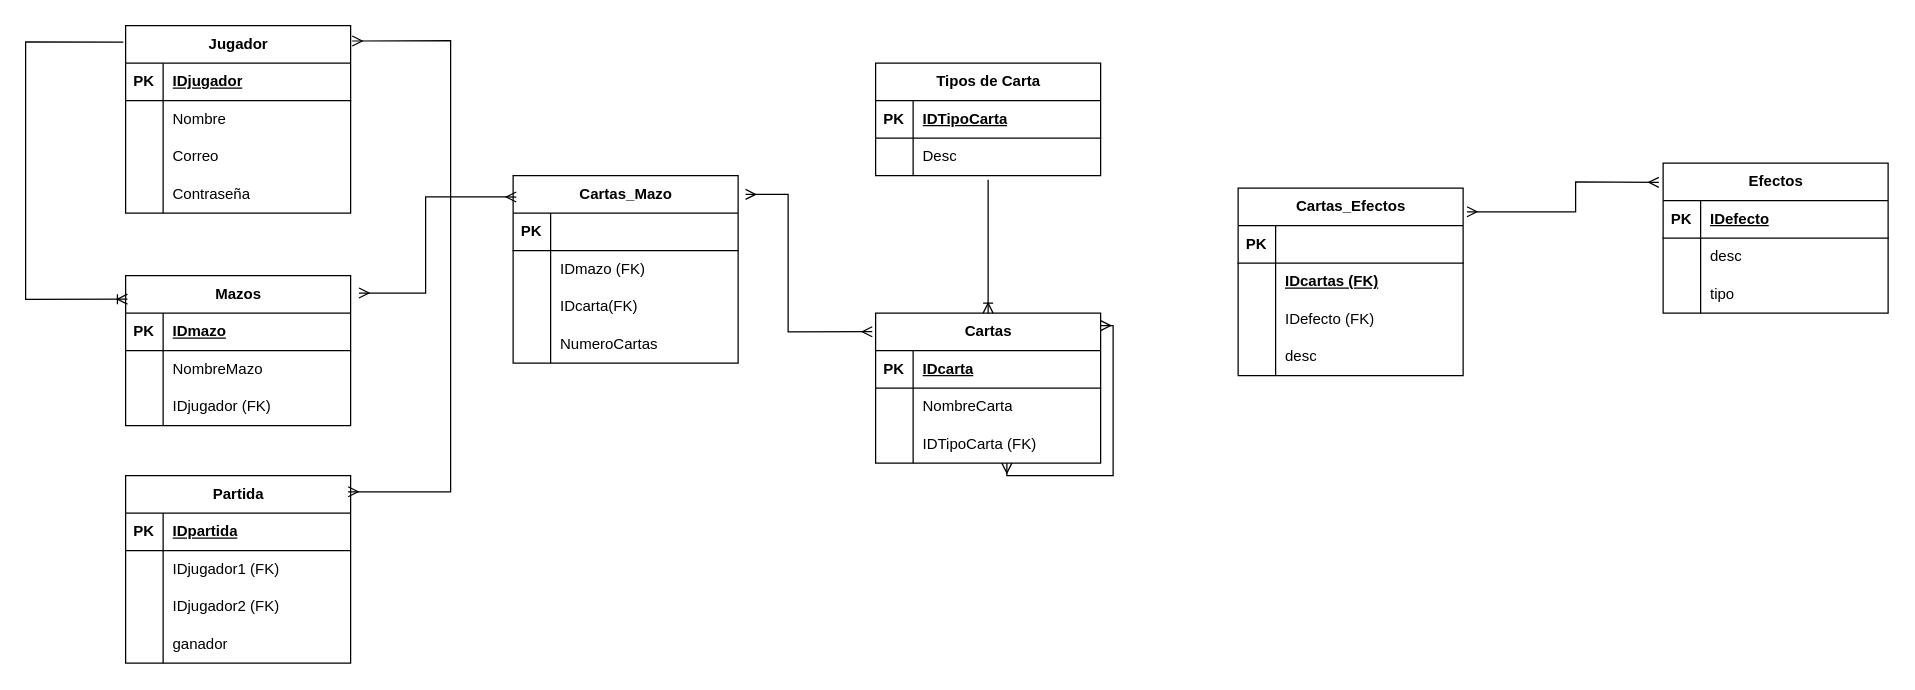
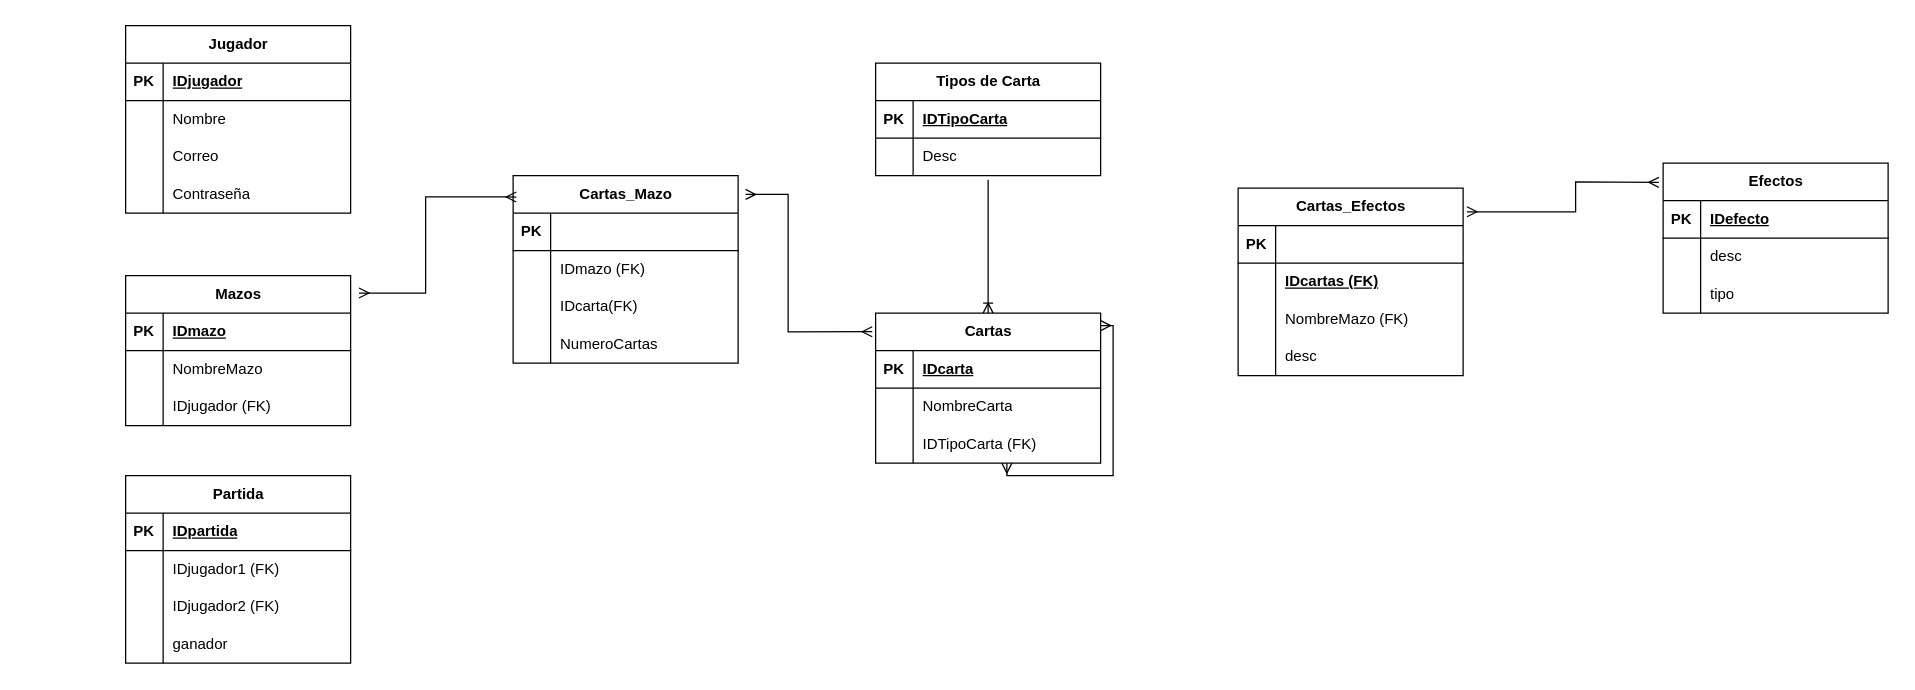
(26, 172) -> none
(451, 269) -> none
(1338, 319) -> (1347, 319)
